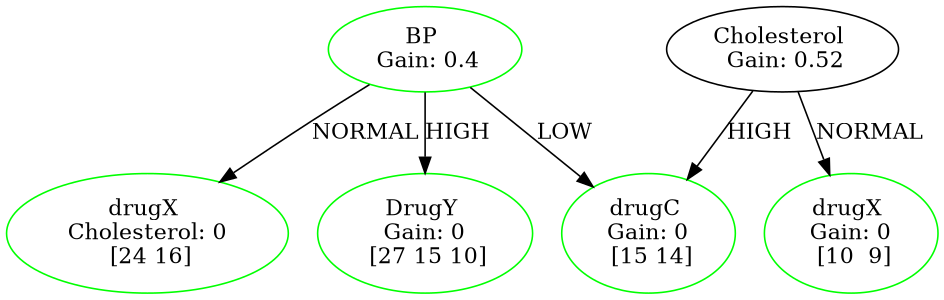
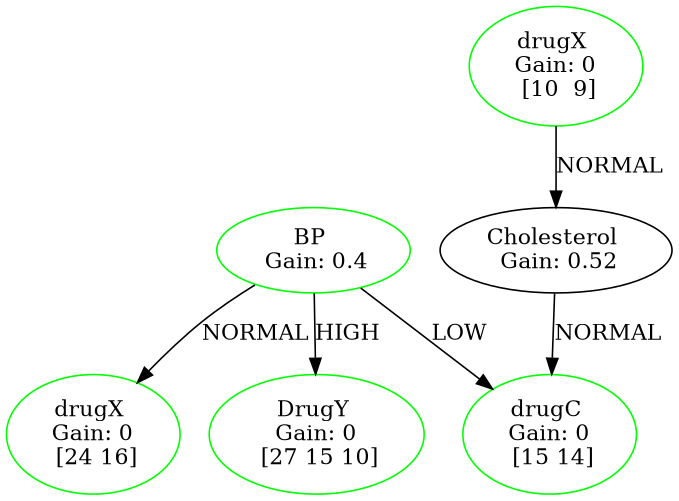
(811, 126) -> (556, 159)
(759, 133) -> (608, 334)
(147, 233) -> (93, 434)
